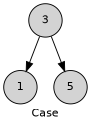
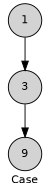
(35, 50) -> (25, 49)
(71, 87) -> (25, 154)
